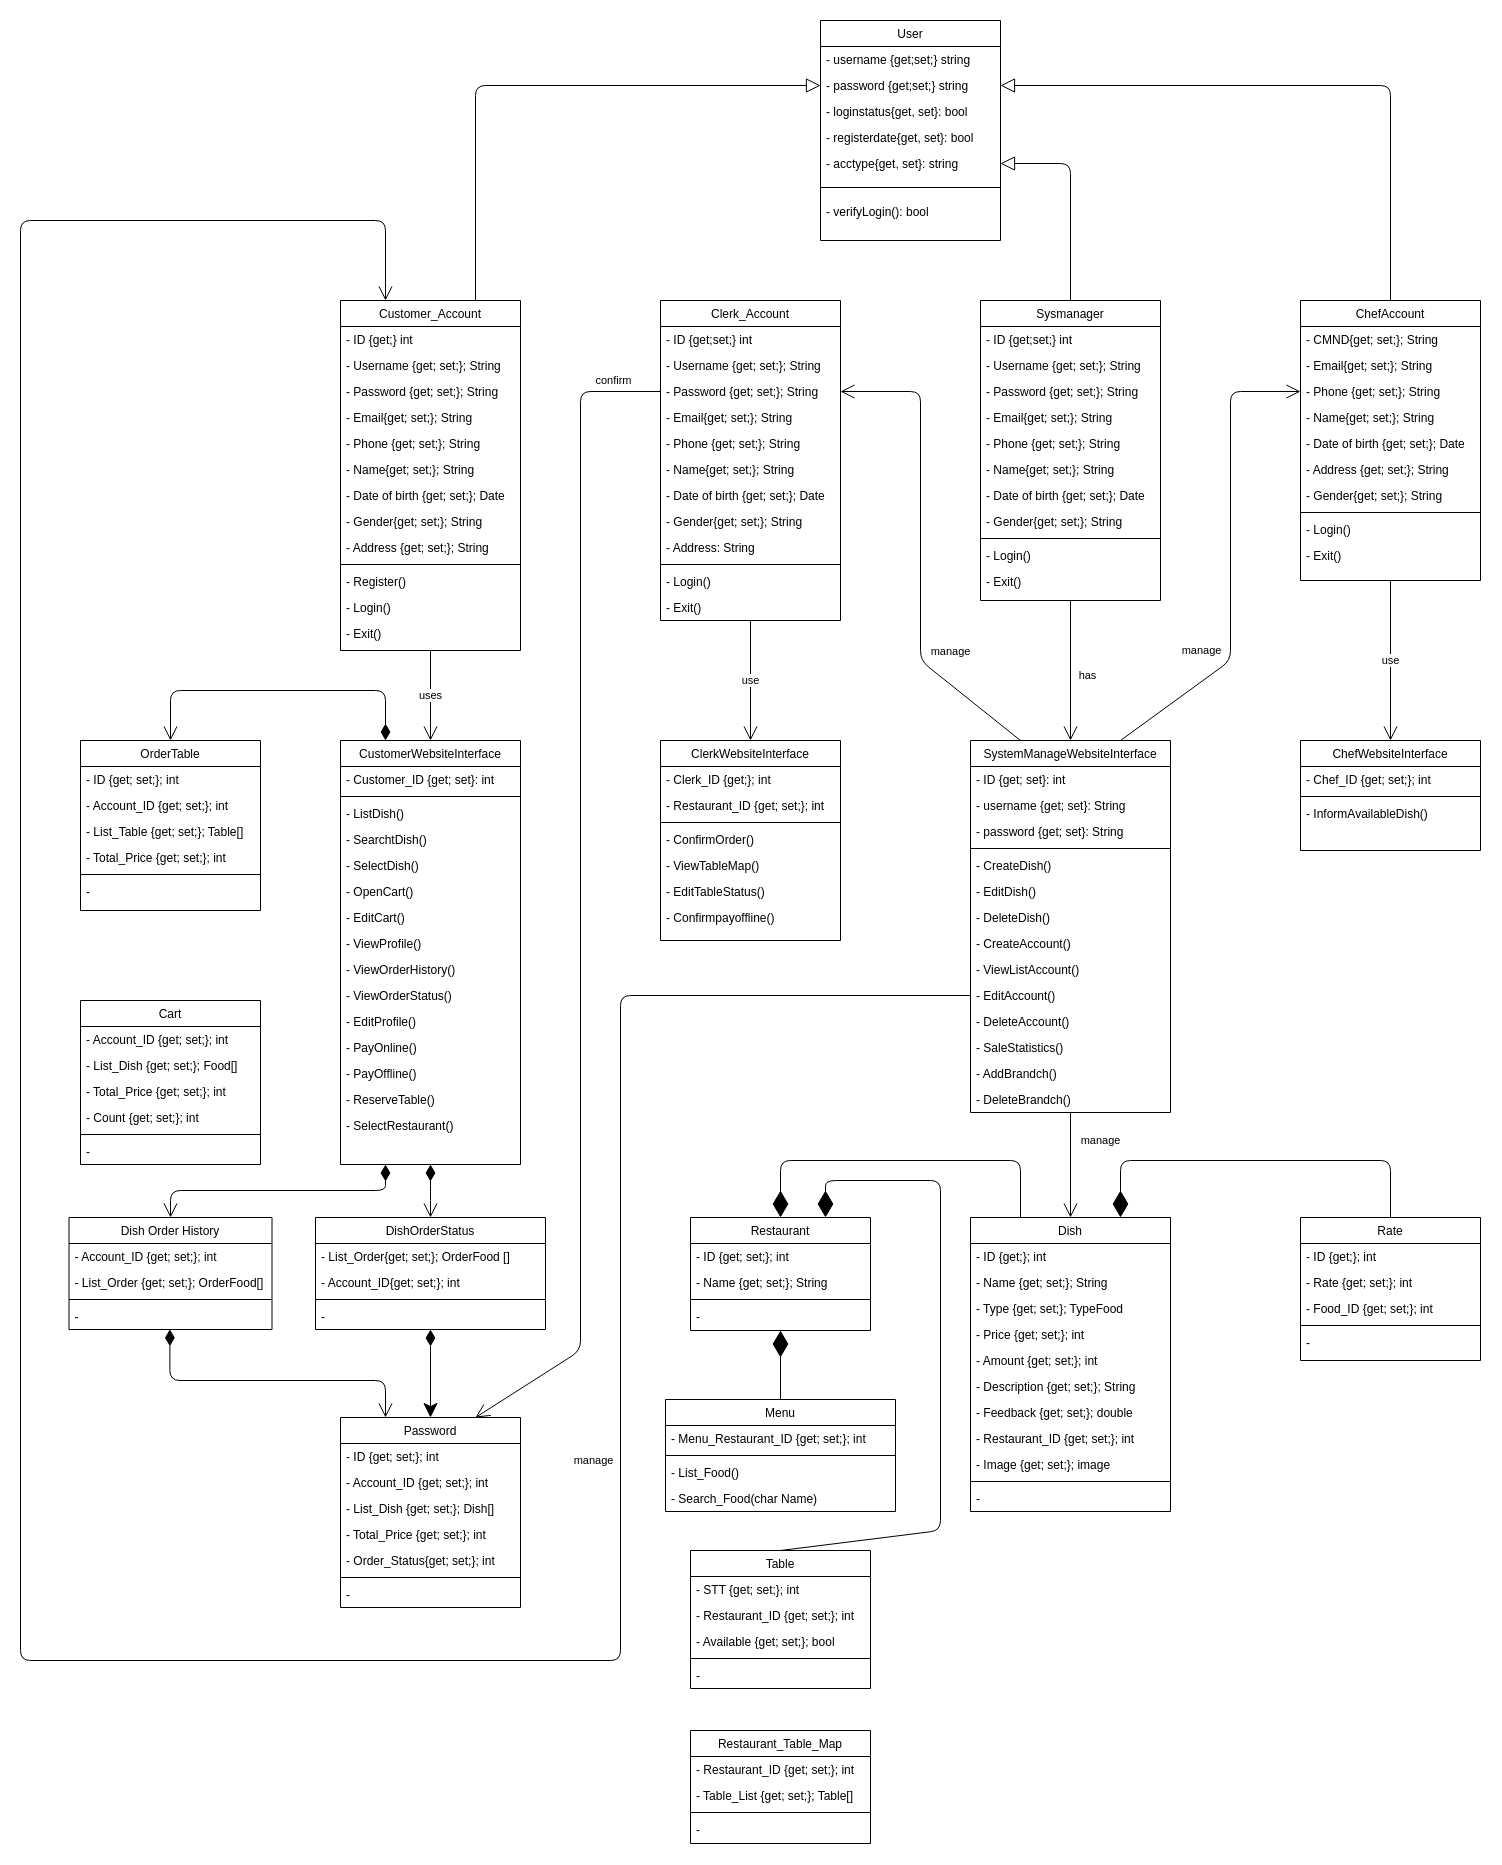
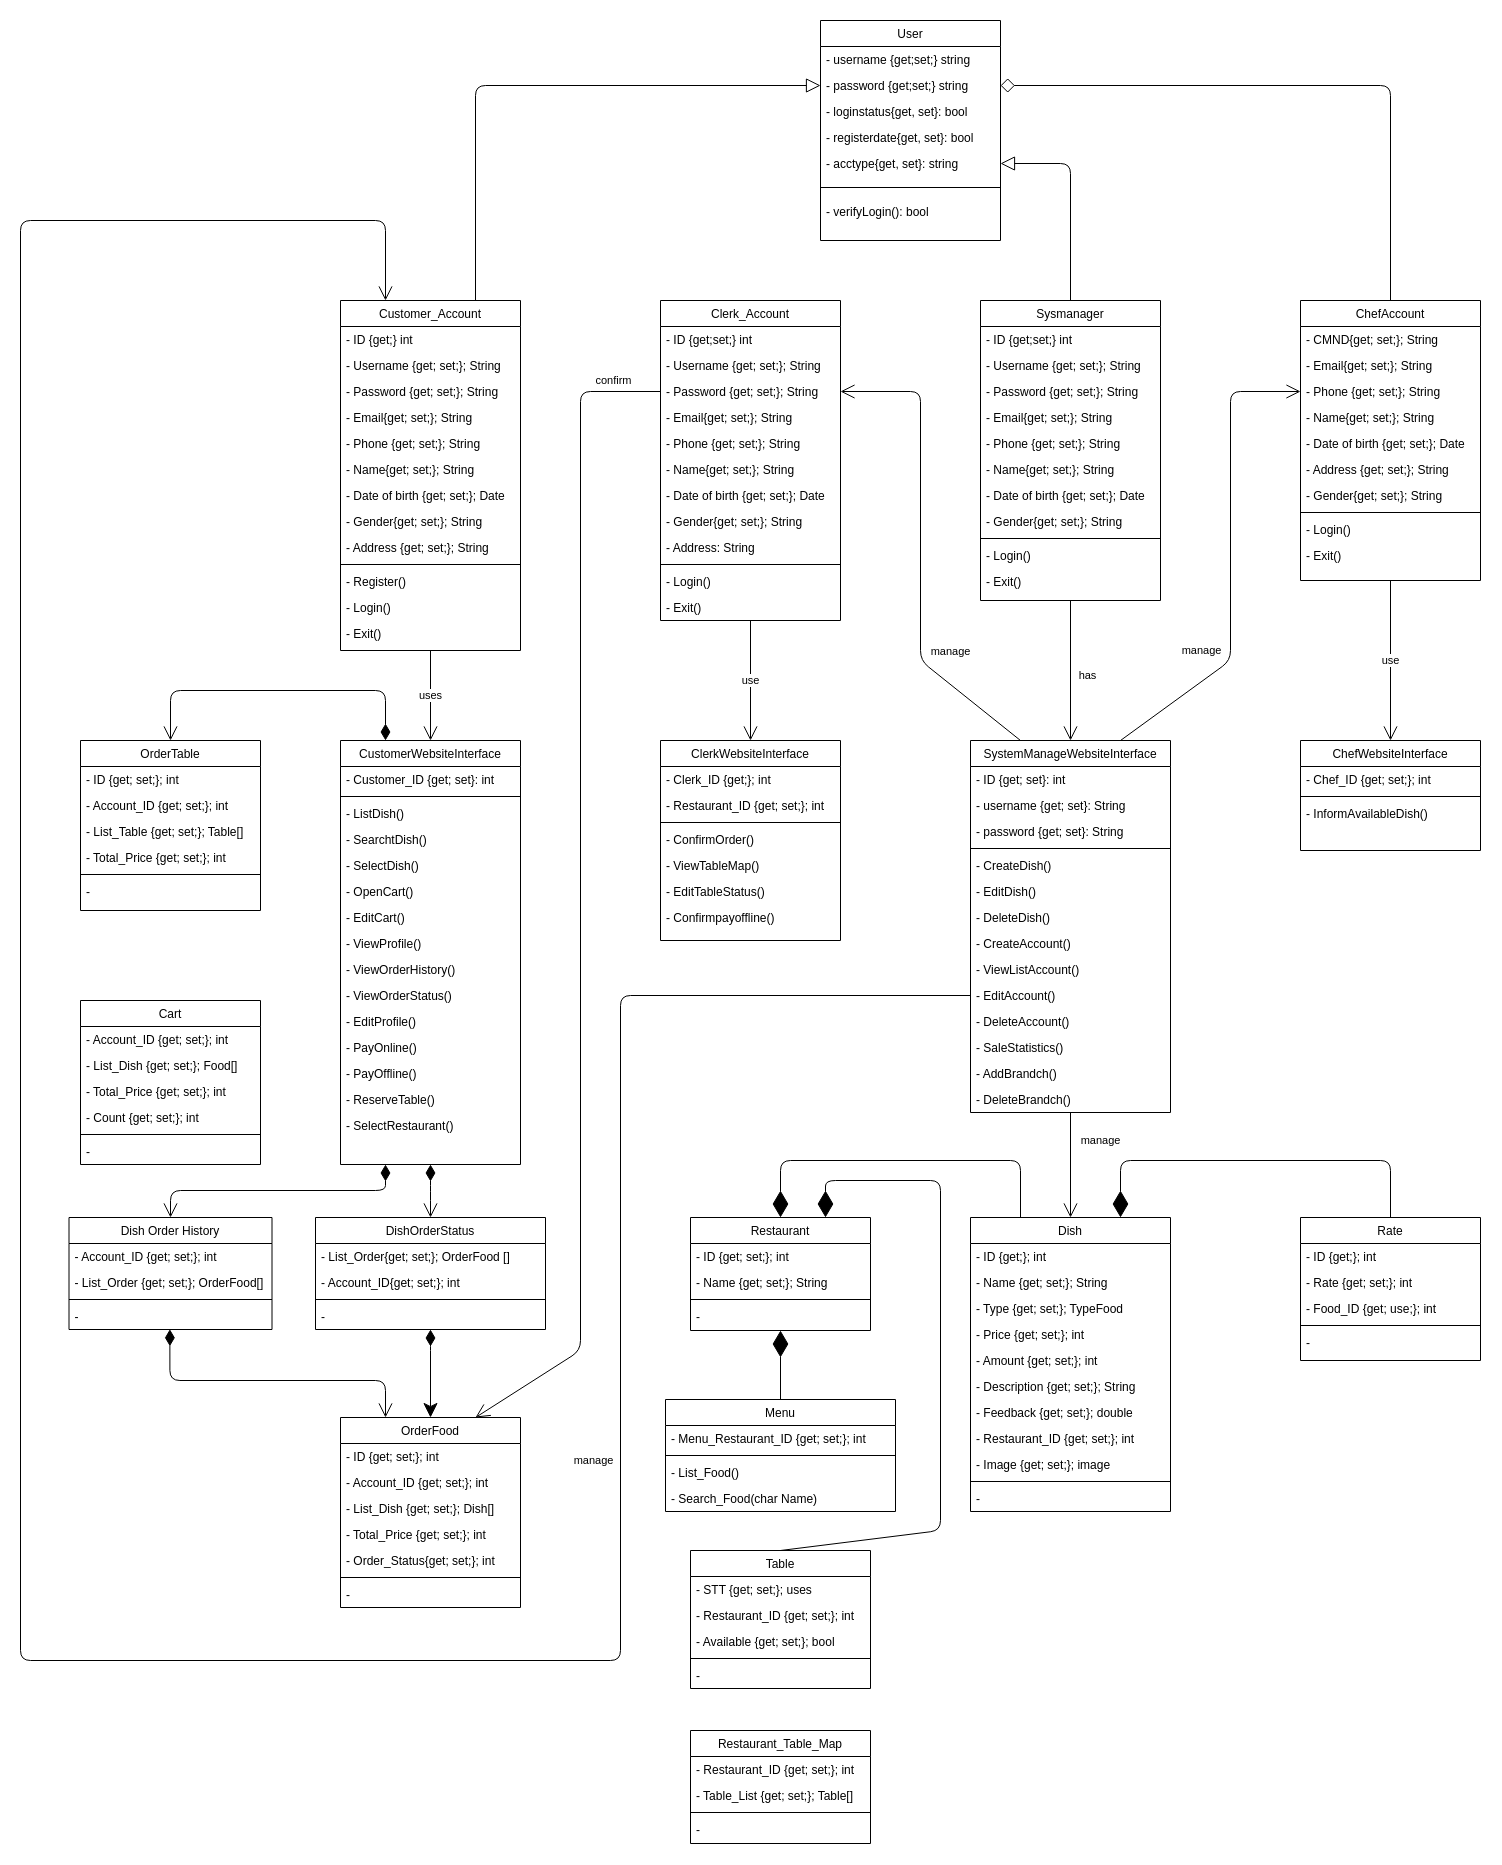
(1016, 86) -> (1015, 86)
(1381, 1309) -> (1381, 1309)
(430, 1431) -> (430, 1431)
(757, 1590) -> (762, 1590)
